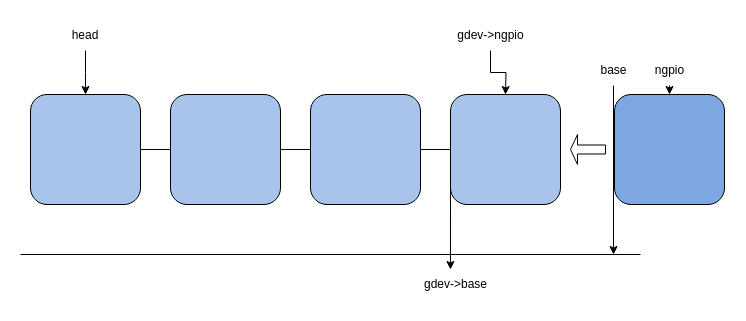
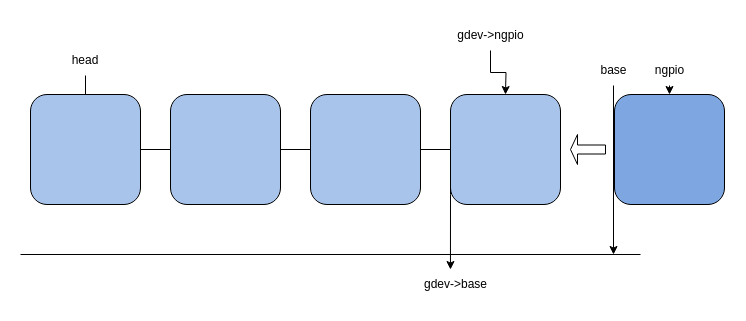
(86, 36) -> (86, 61)
